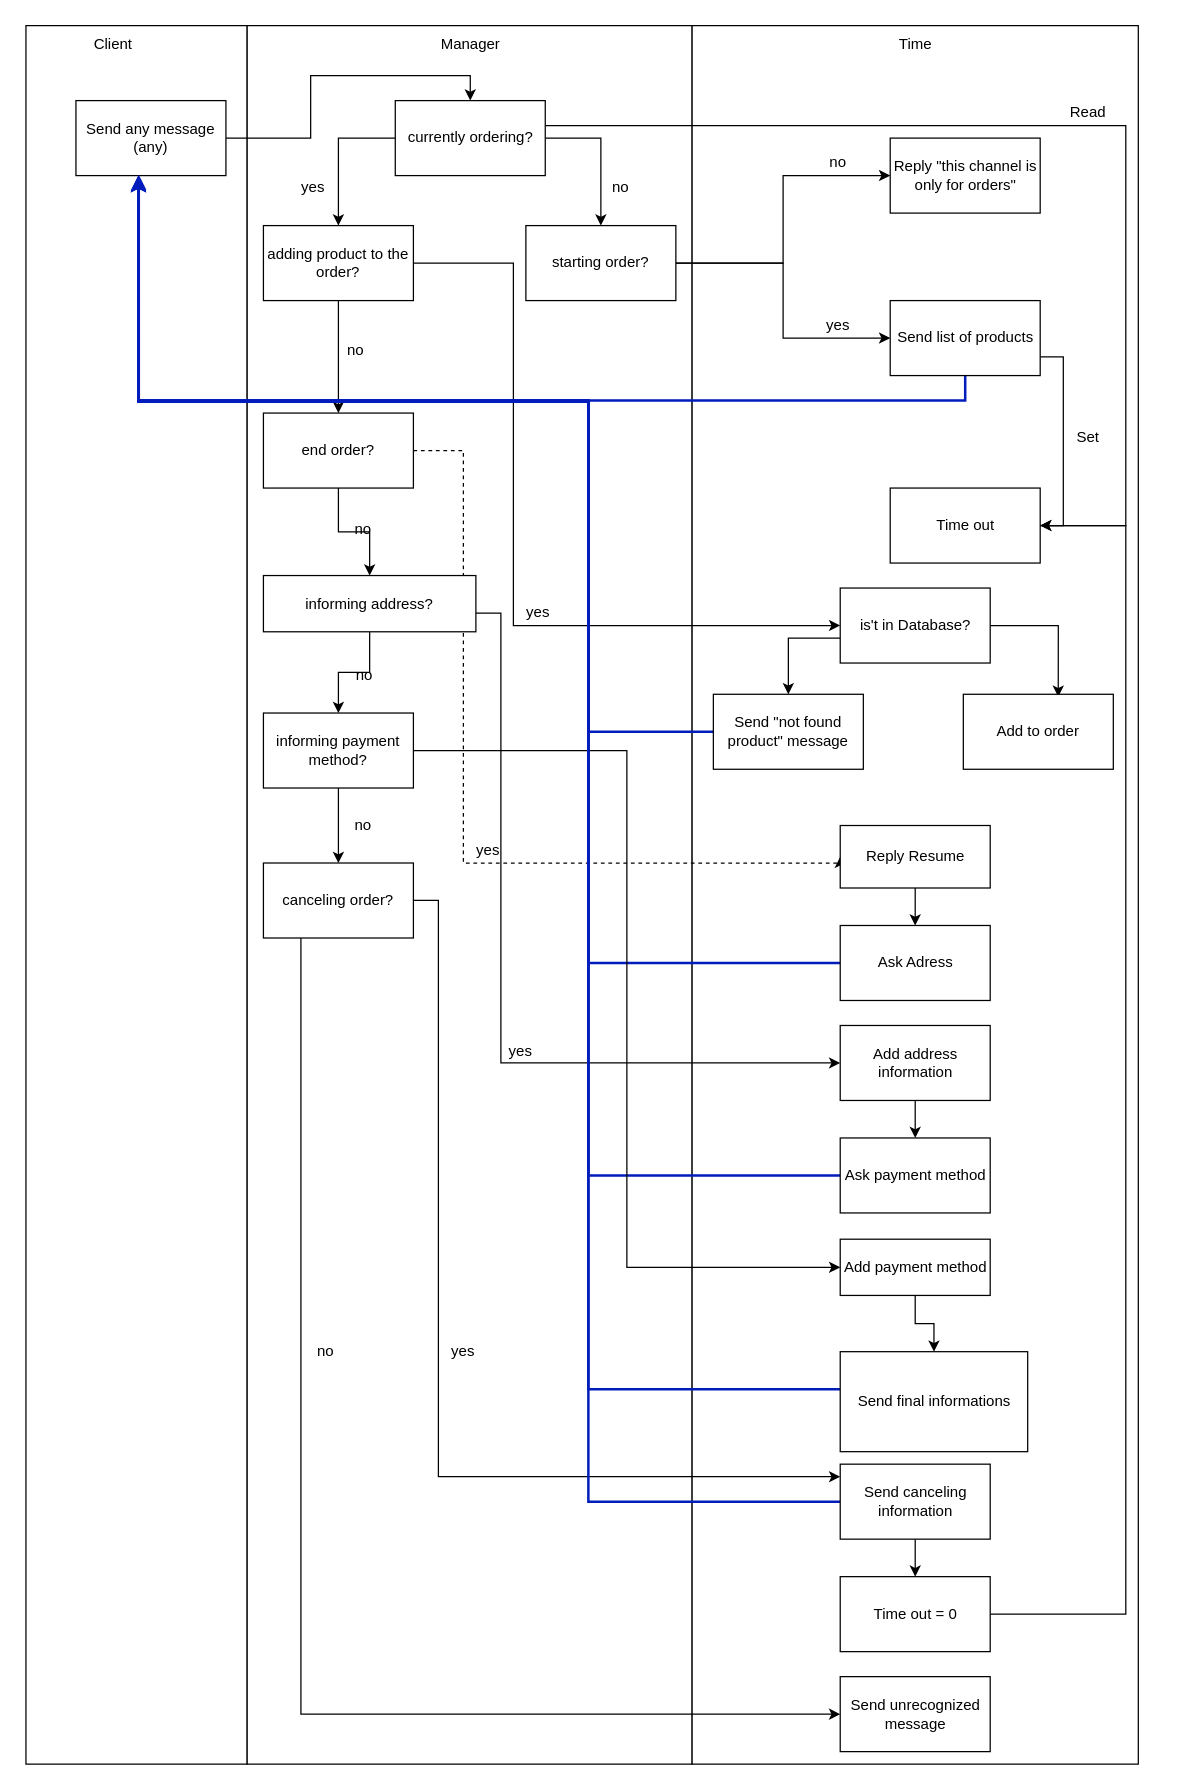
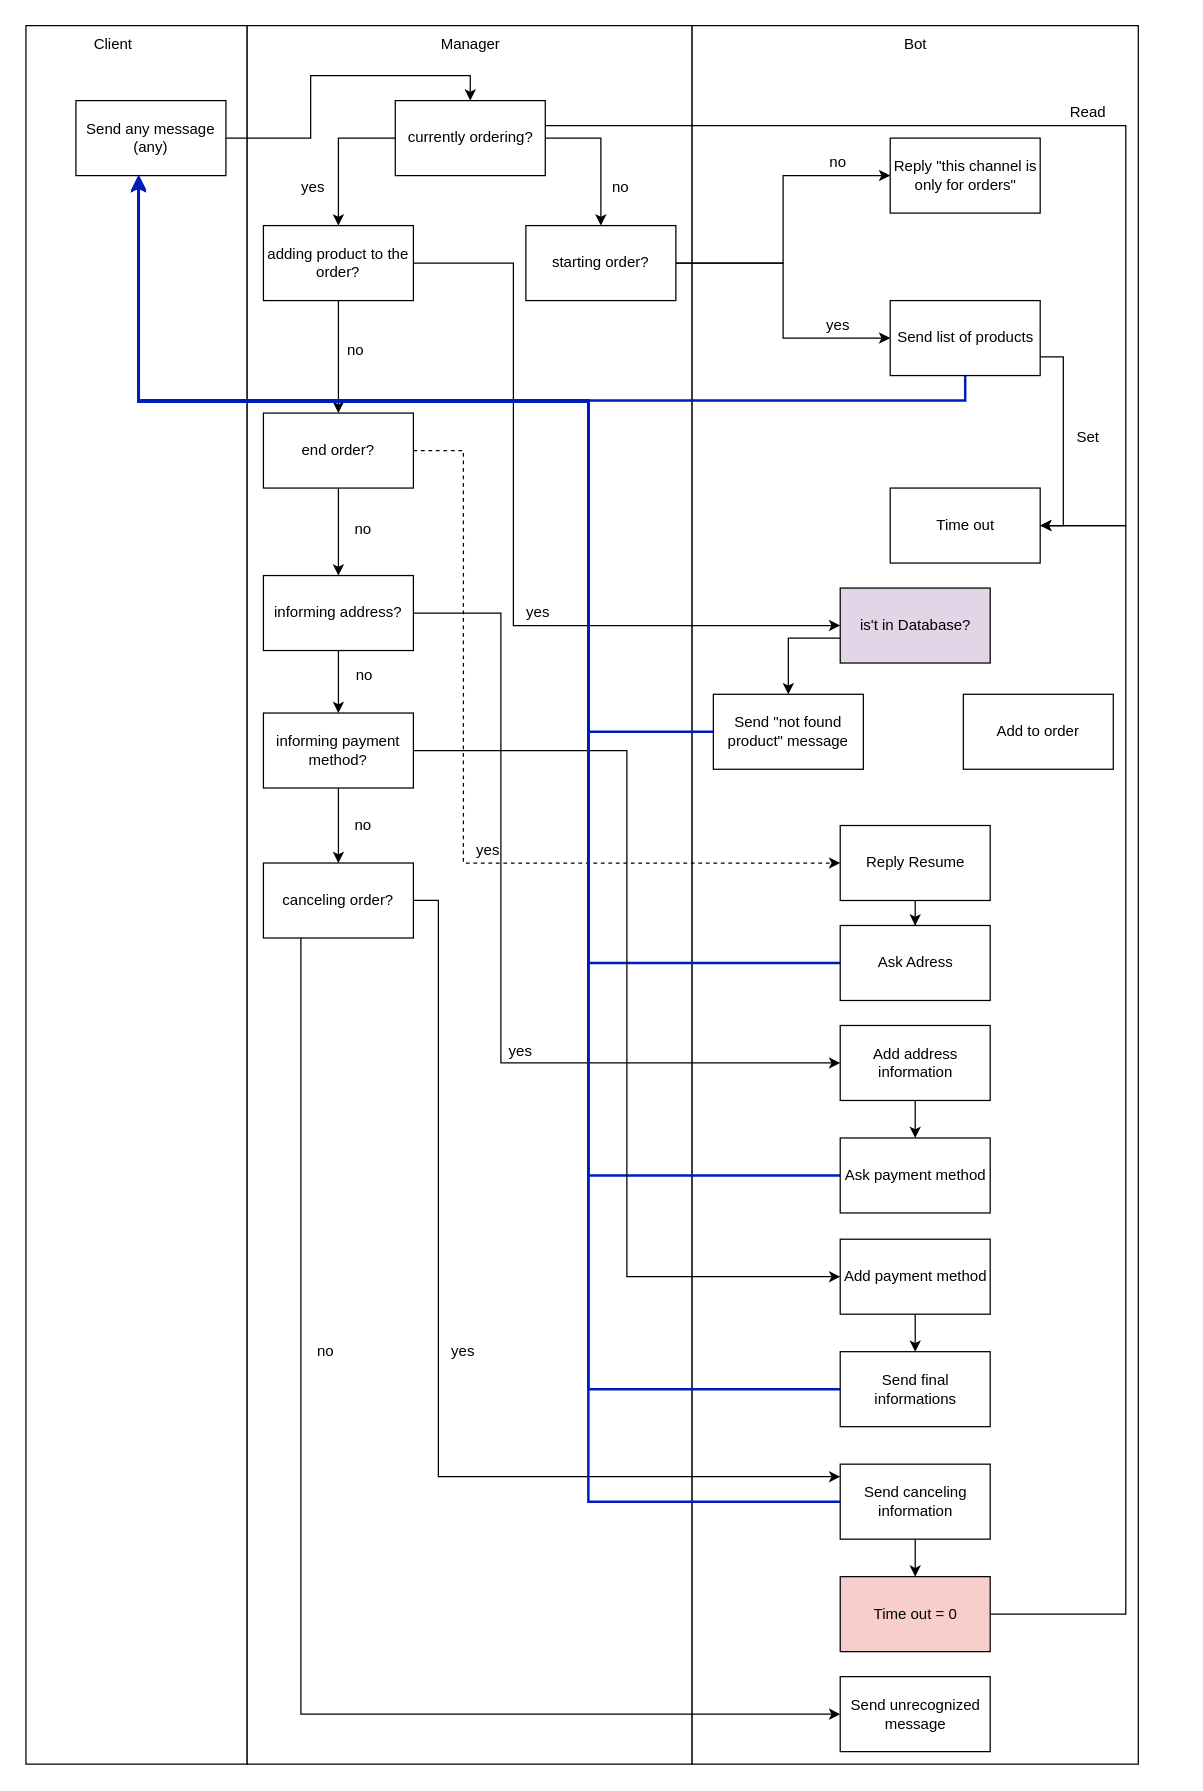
(916, 44) -> (916, 44)
(369, 604) -> (338, 613)
(915, 626) -> (915, 626)
(1055, 626) -> none
(915, 857) -> (915, 863)
(915, 1268) -> (915, 1277)
(934, 1402) -> (915, 1389)
(915, 1614) -> (915, 1614)
